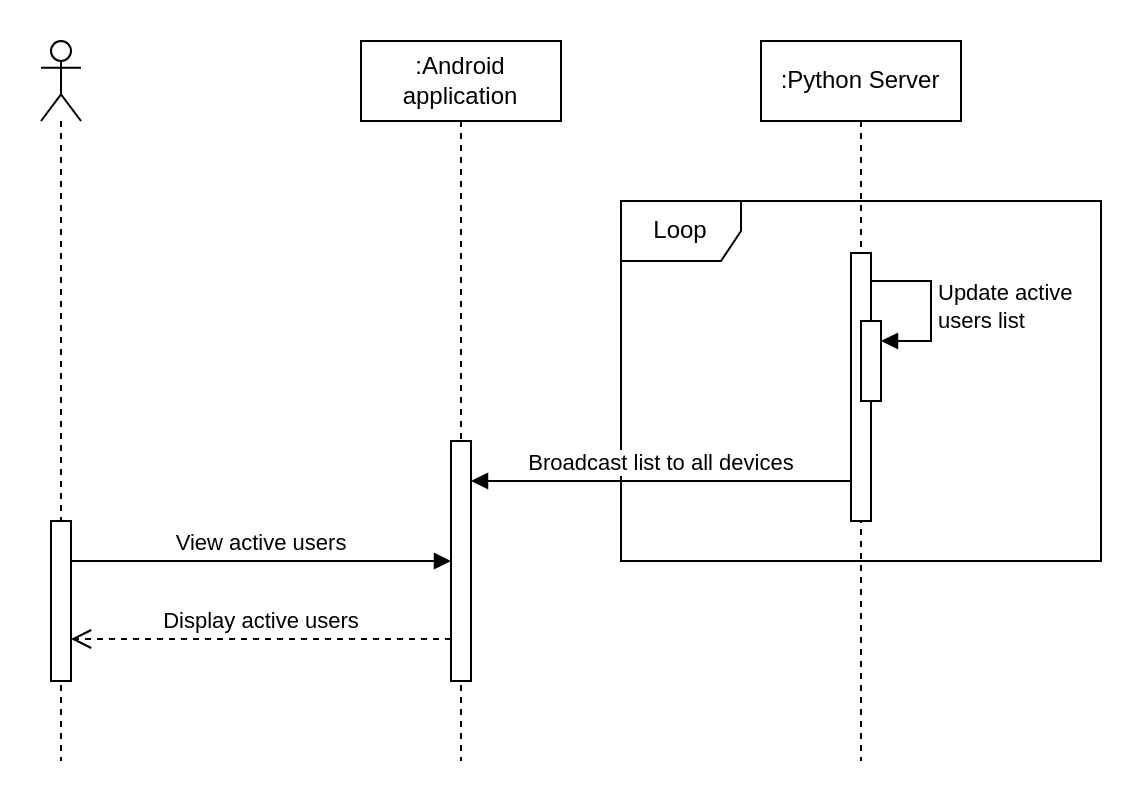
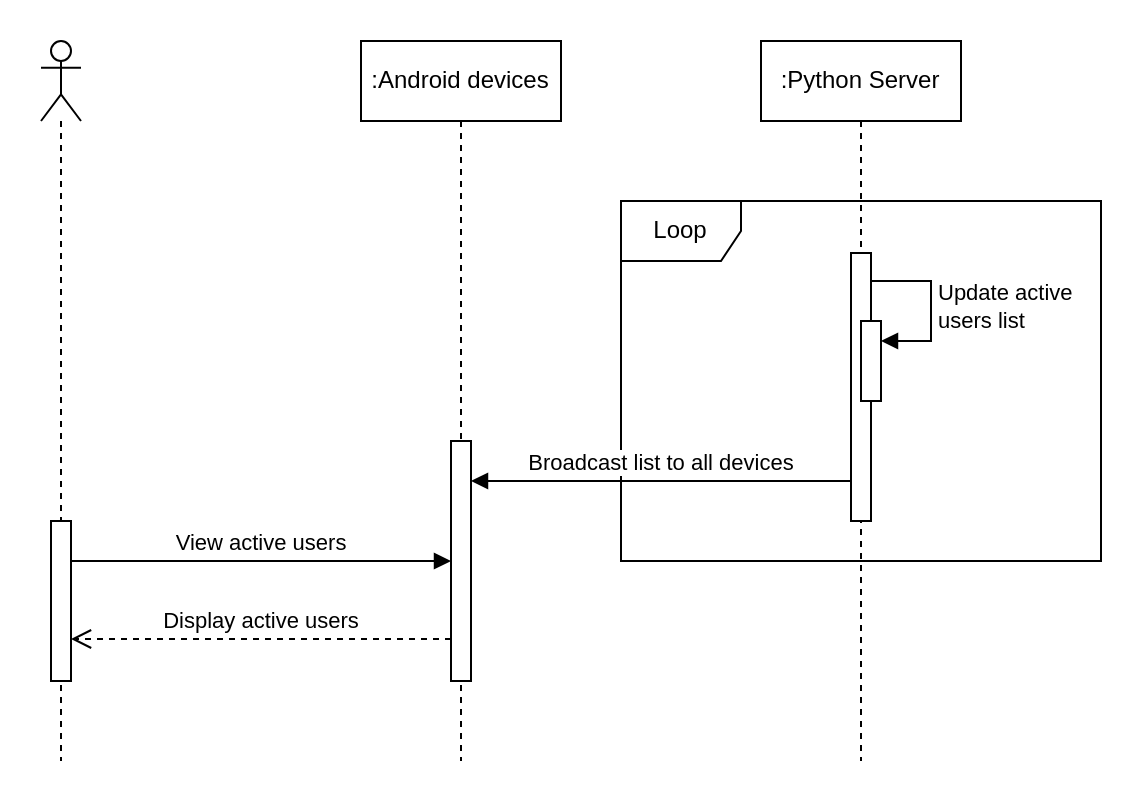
(461, 81) -> (461, 81)
